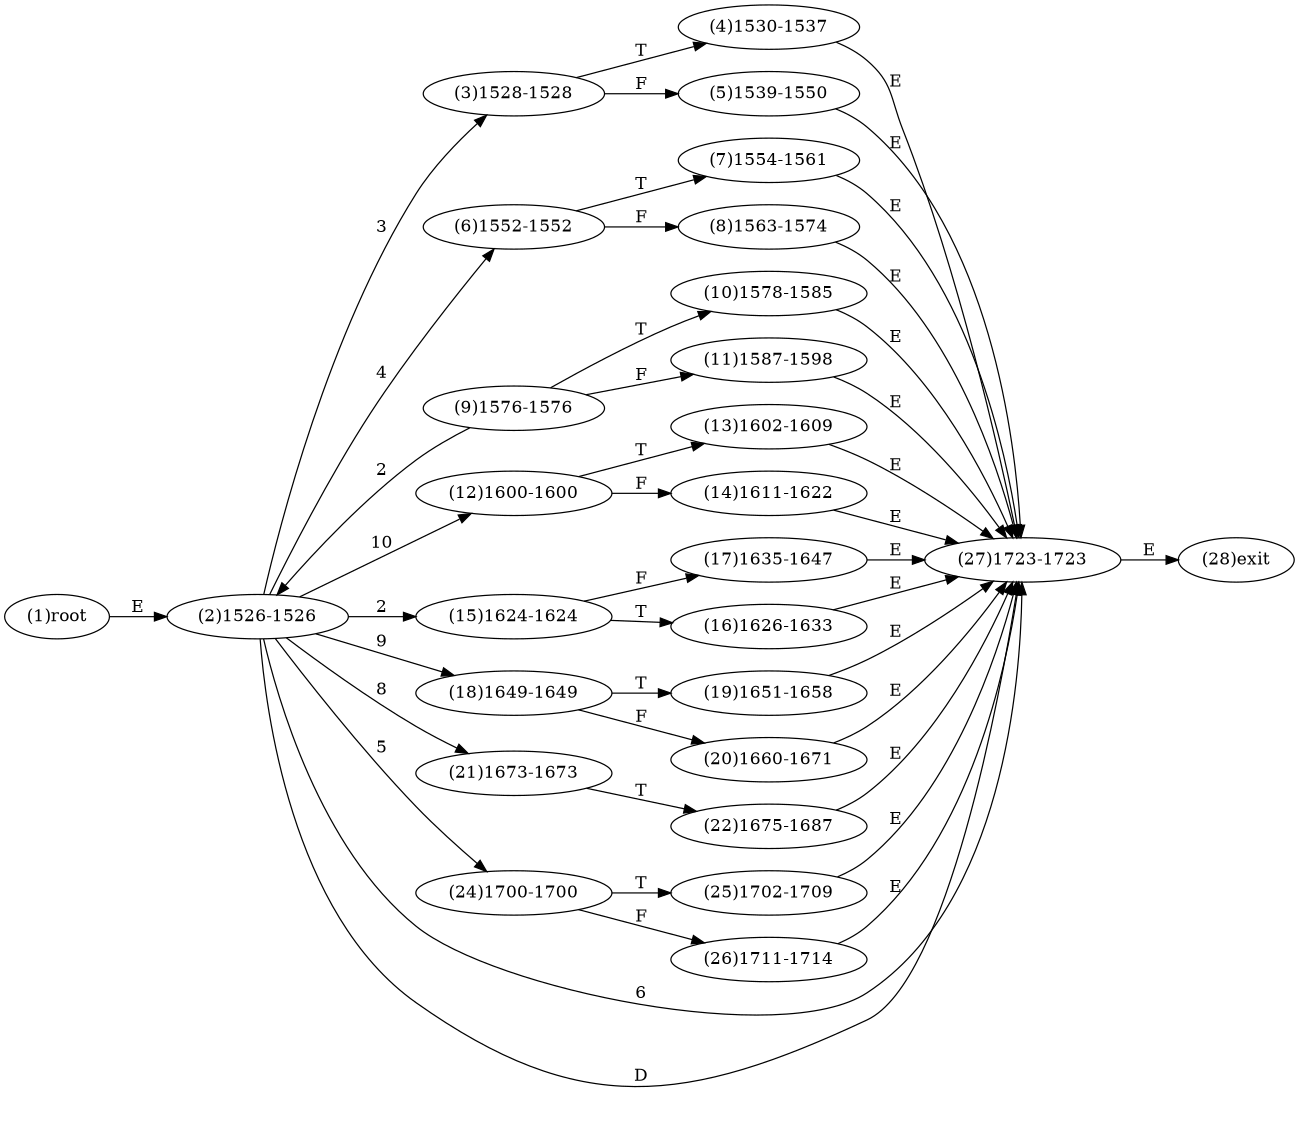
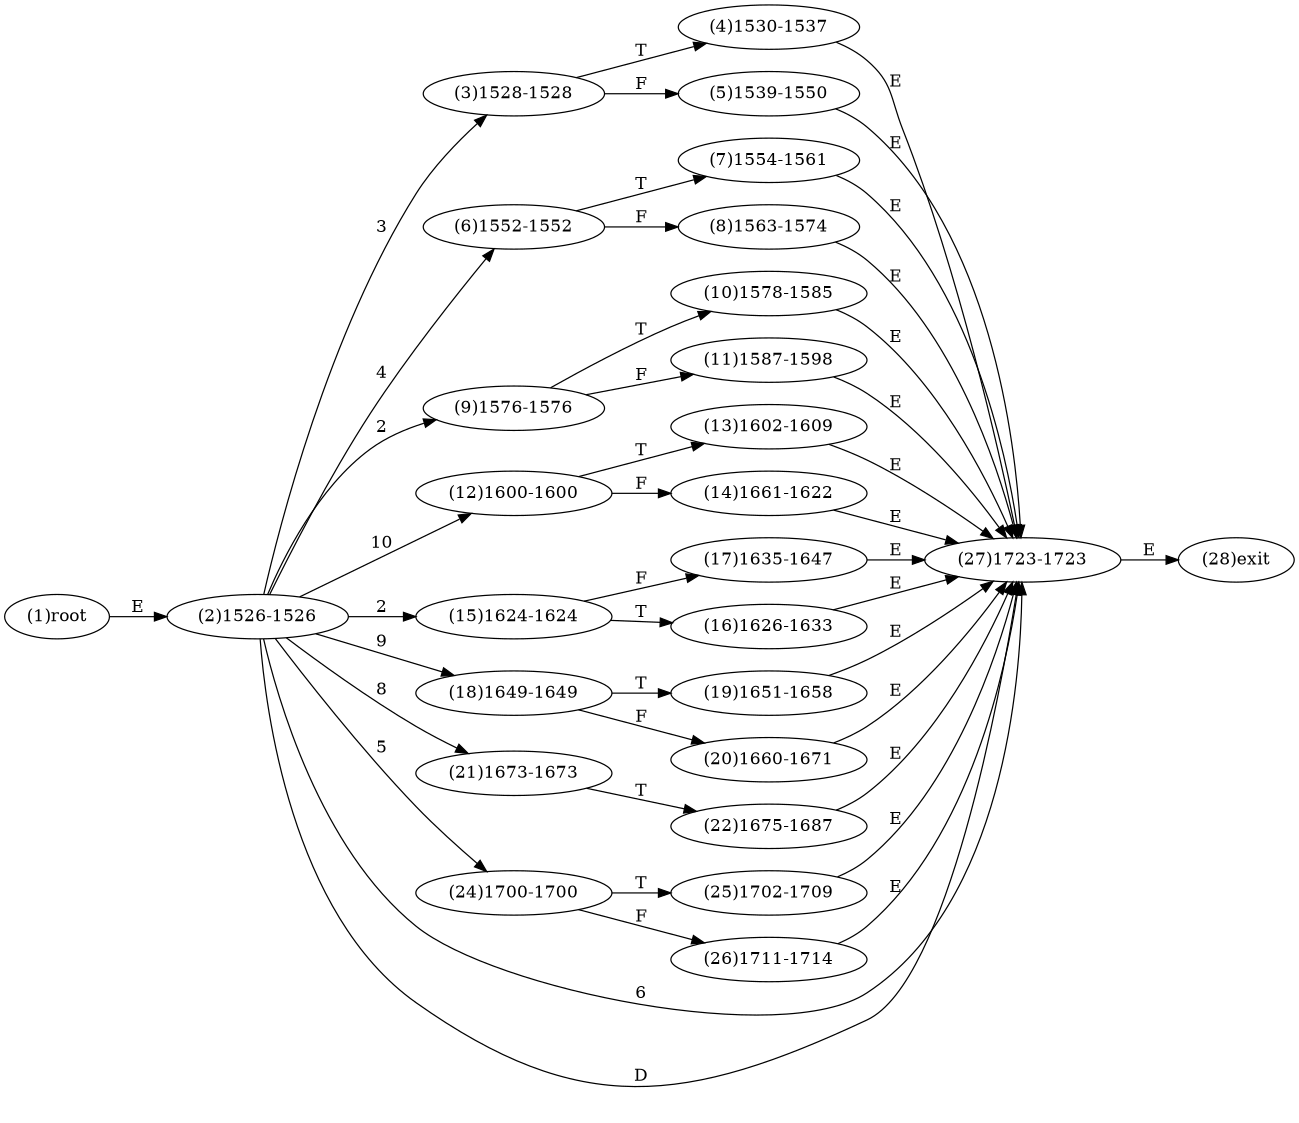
(769, 493) -> (769, 493)
(370, 498) -> (344, 473)
